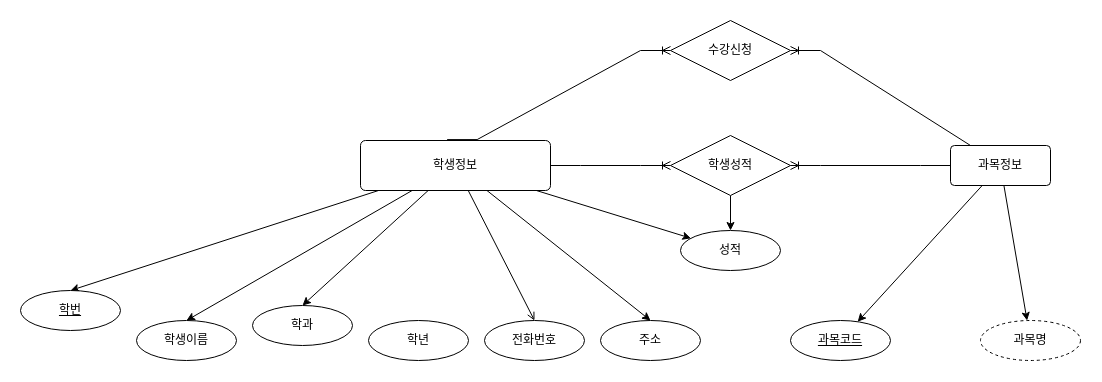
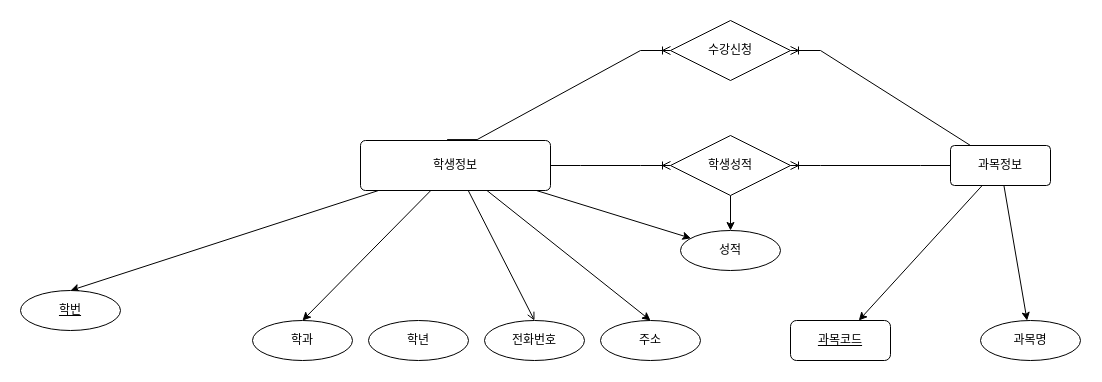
(302, 254) -> none
(303, 326) -> (303, 341)
(187, 341) -> none
(841, 341) -> (841, 341)
(1031, 341) -> (1031, 341)
